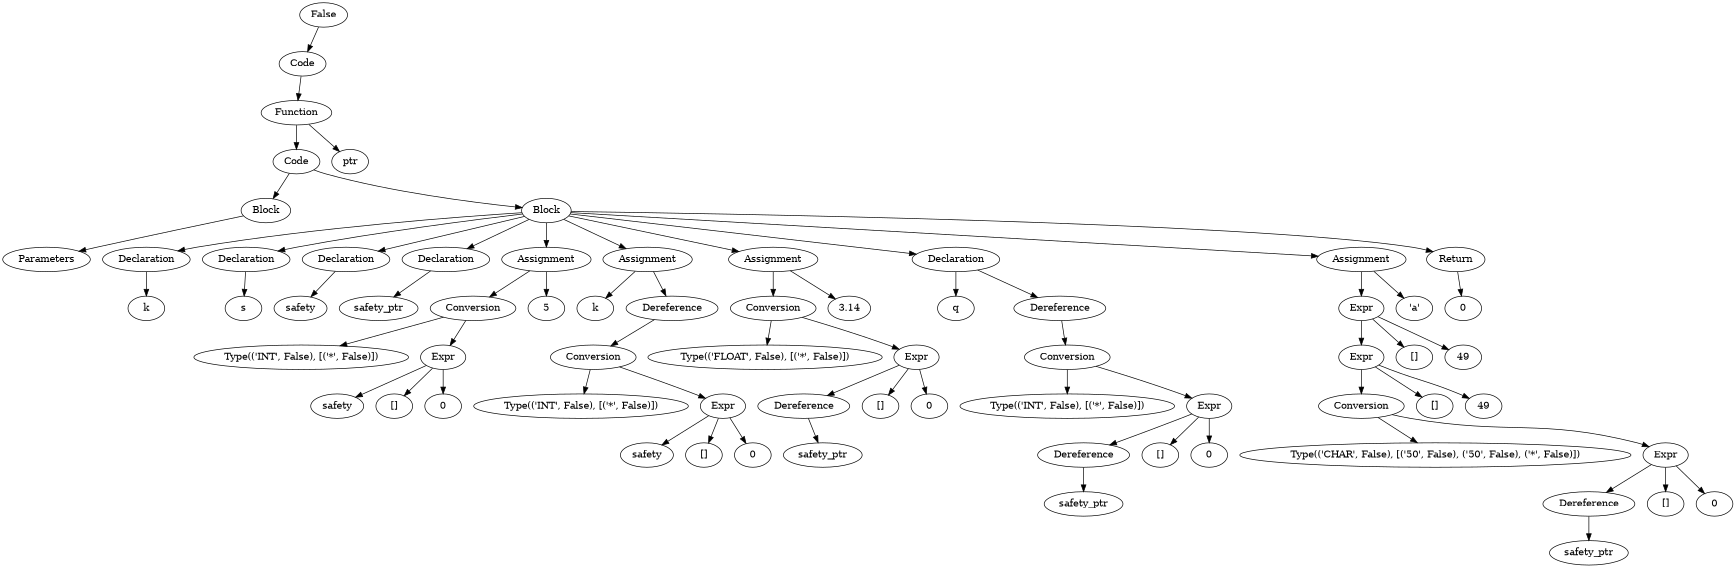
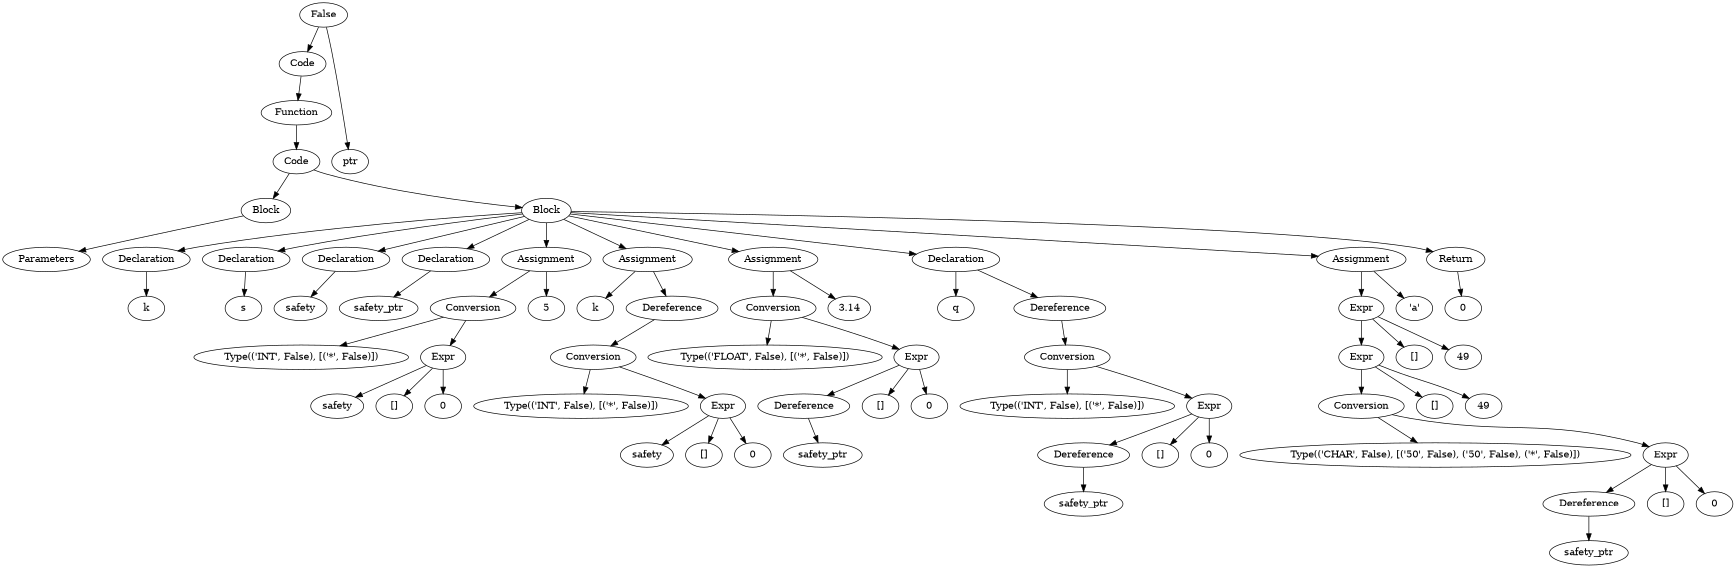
(322, 136) -> (338, 85)
